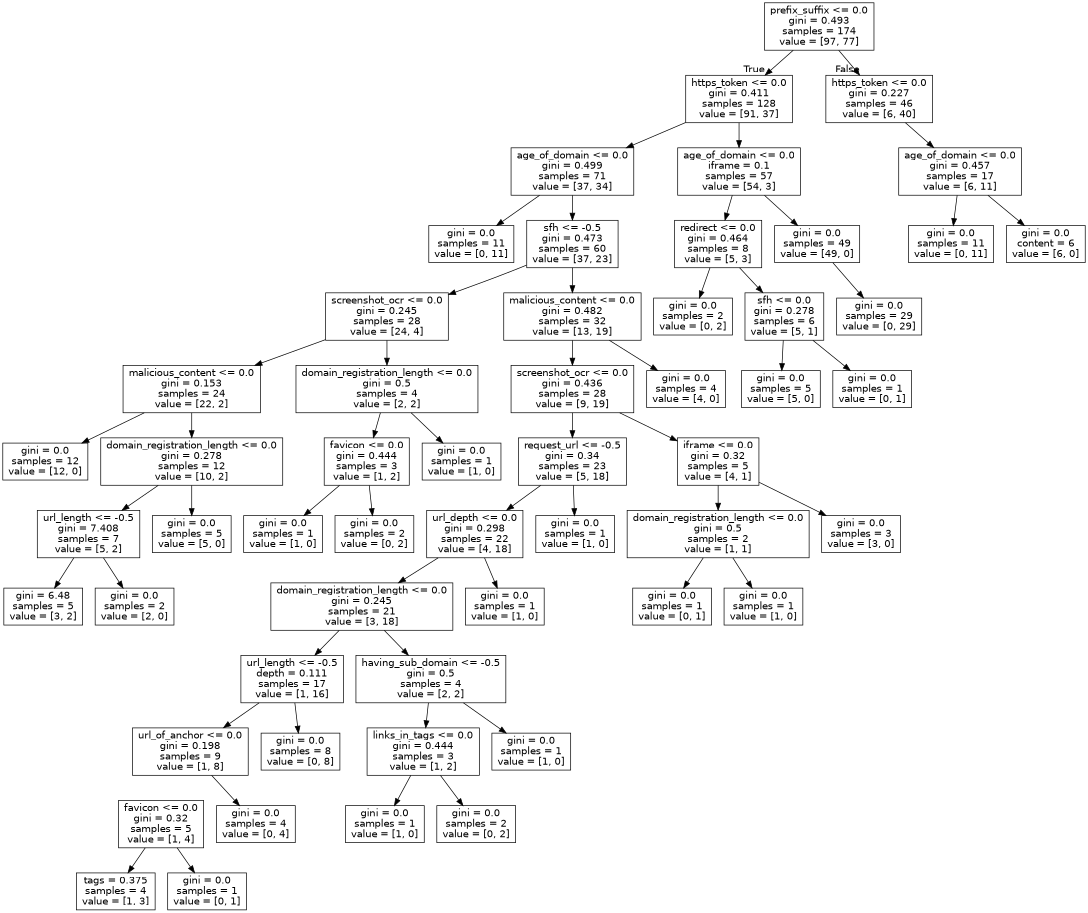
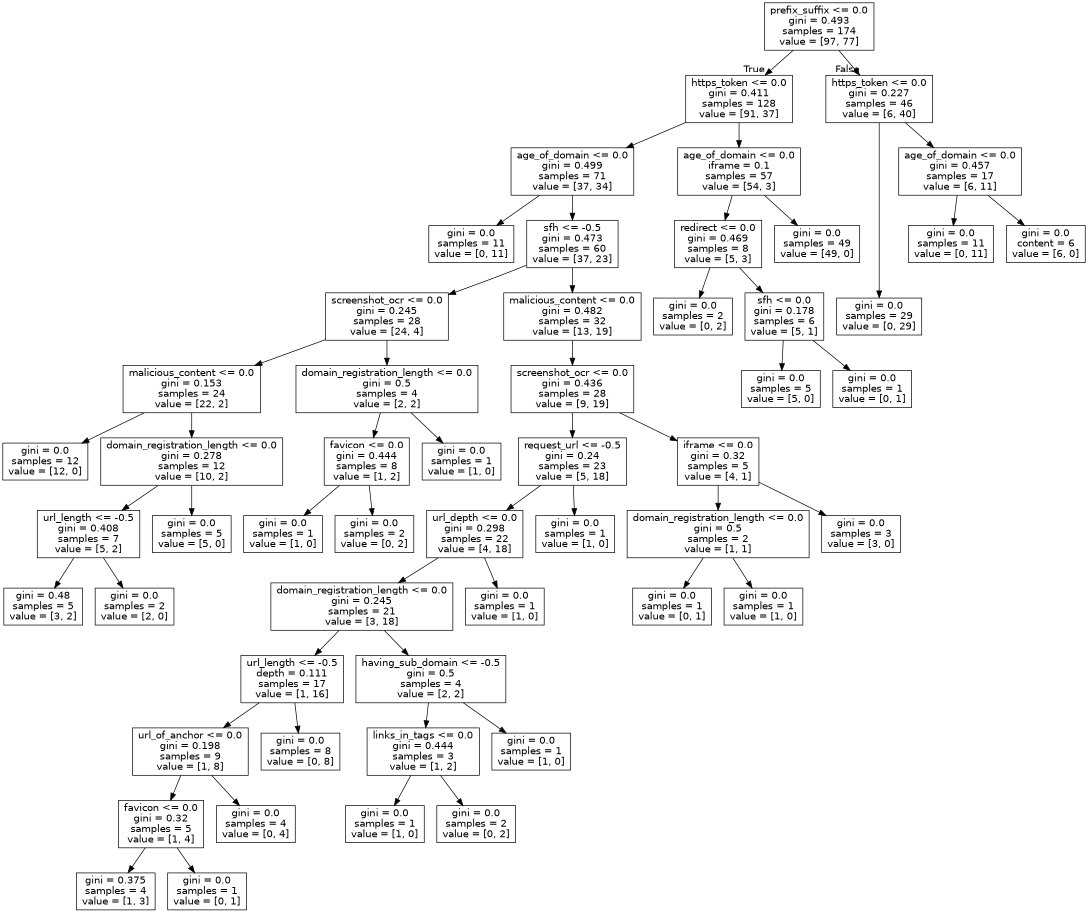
(718, 244) -> (718, 244)
(846, 278) -> (879, 207)
(784, 317) -> (784, 317)
(686, 389) -> none
(367, 462) -> (367, 462)
(572, 462) -> (572, 462)
(89, 534) -> (89, 534)
(43, 607) -> (43, 607)
none -> (177, 785)
(116, 891) -> (116, 891)
